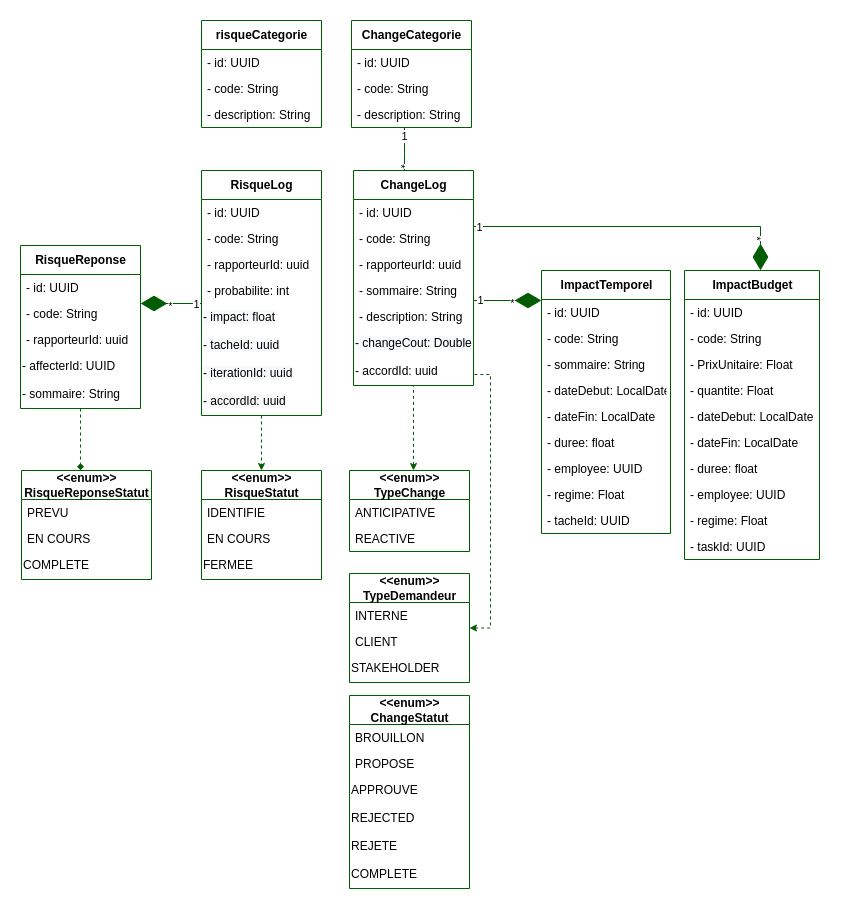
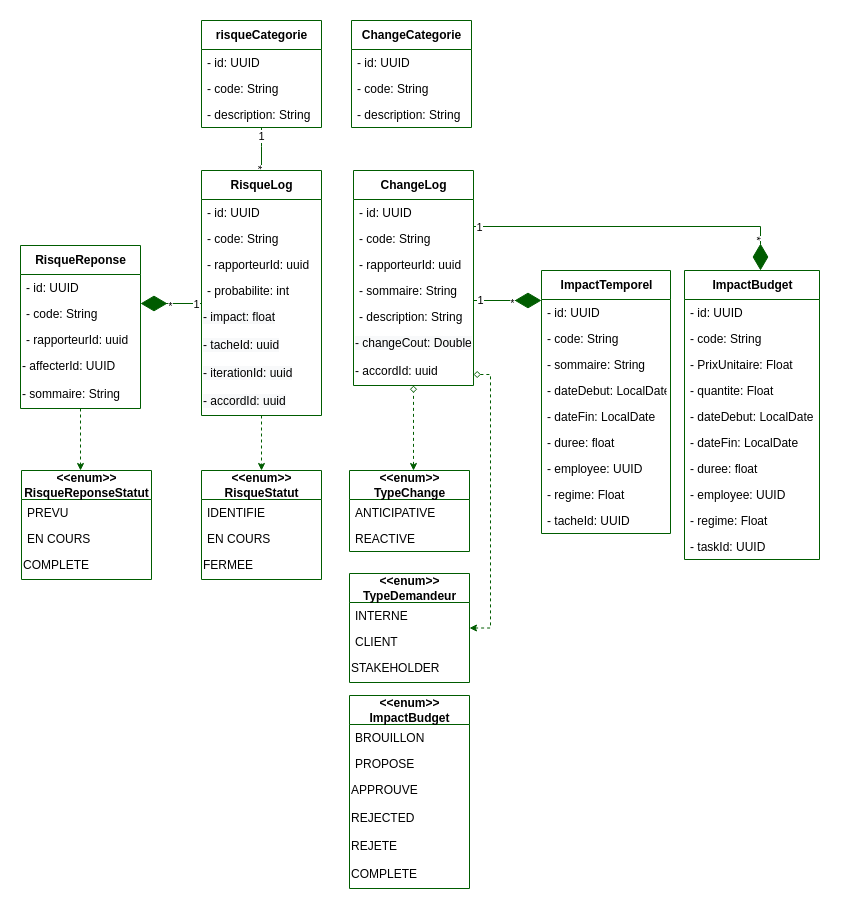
none -> (262, 151)
(405, 151) -> none
(479, 375) -> (481, 375)
(414, 391) -> (414, 393)
(81, 462) -> (81, 463)
(410, 711) -> (410, 711)
